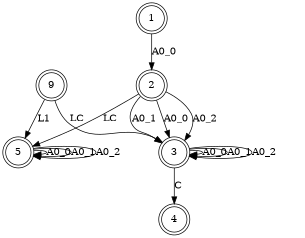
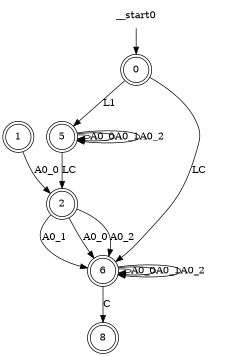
none -> (136, 16)
(52, 85) -> (136, 70)
(90, 121) -> (62, 167)
(174, 152) -> (103, 271)
(174, 219) -> (103, 338)
